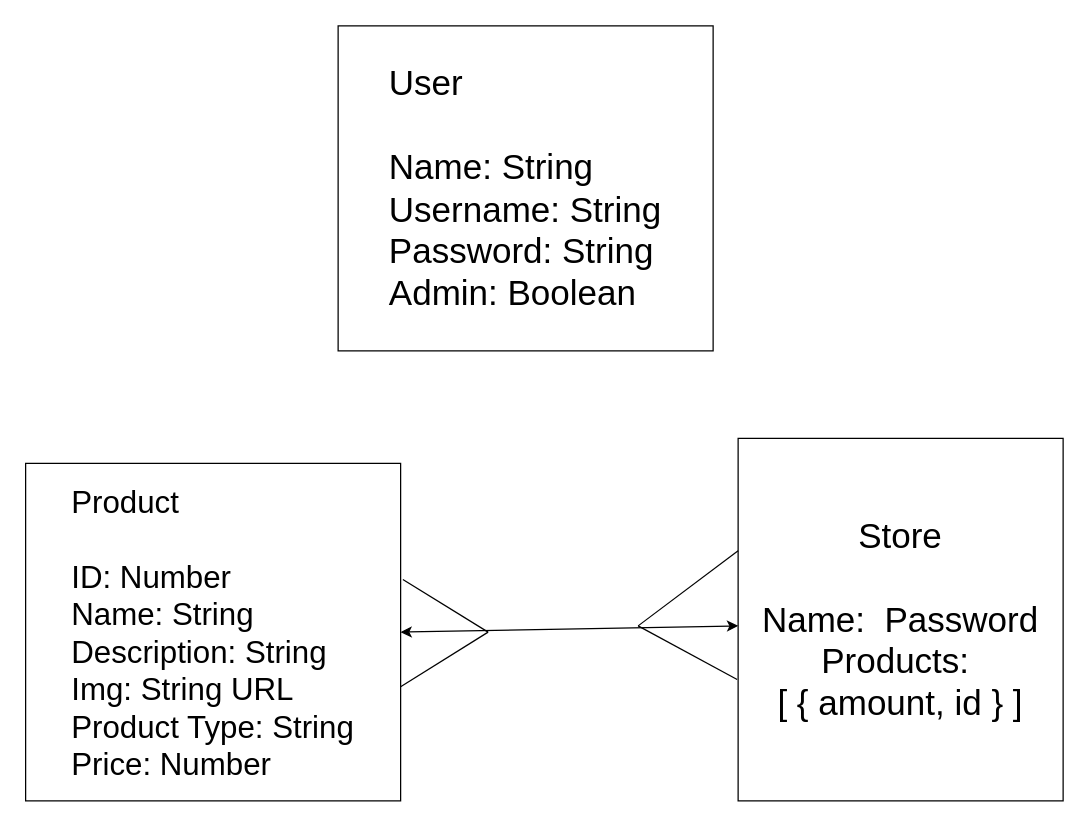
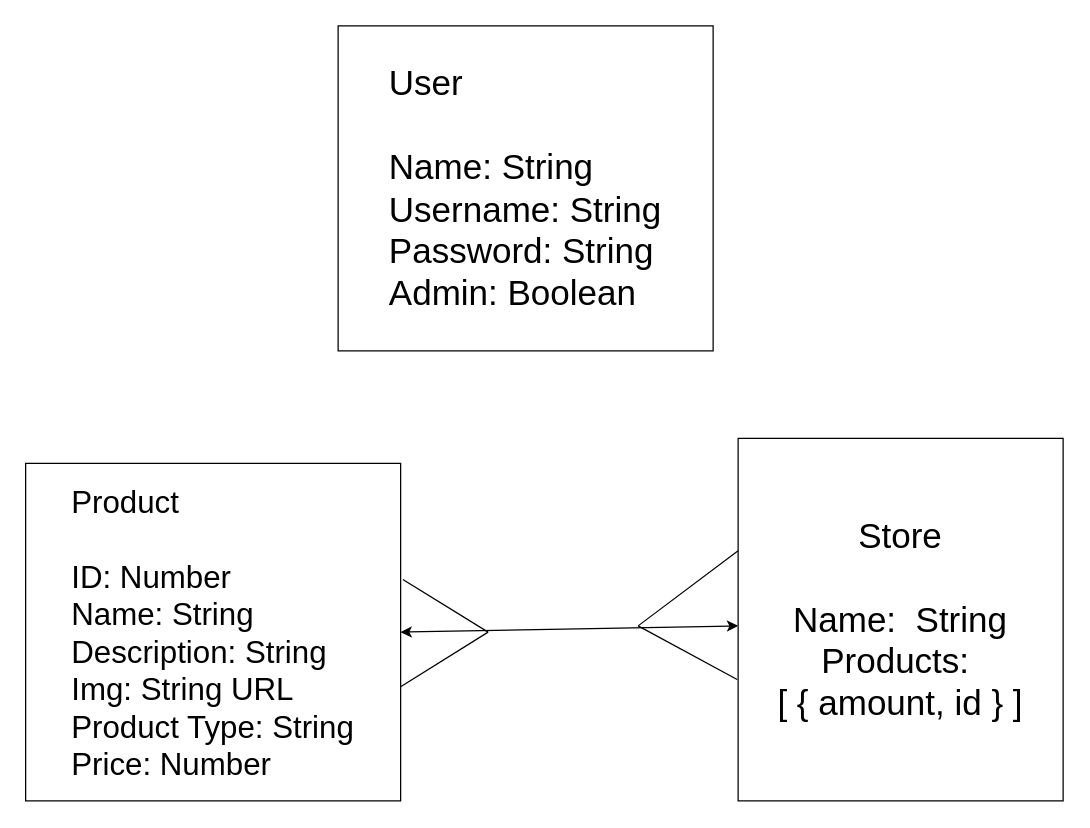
(901, 619) -> (901, 619)
